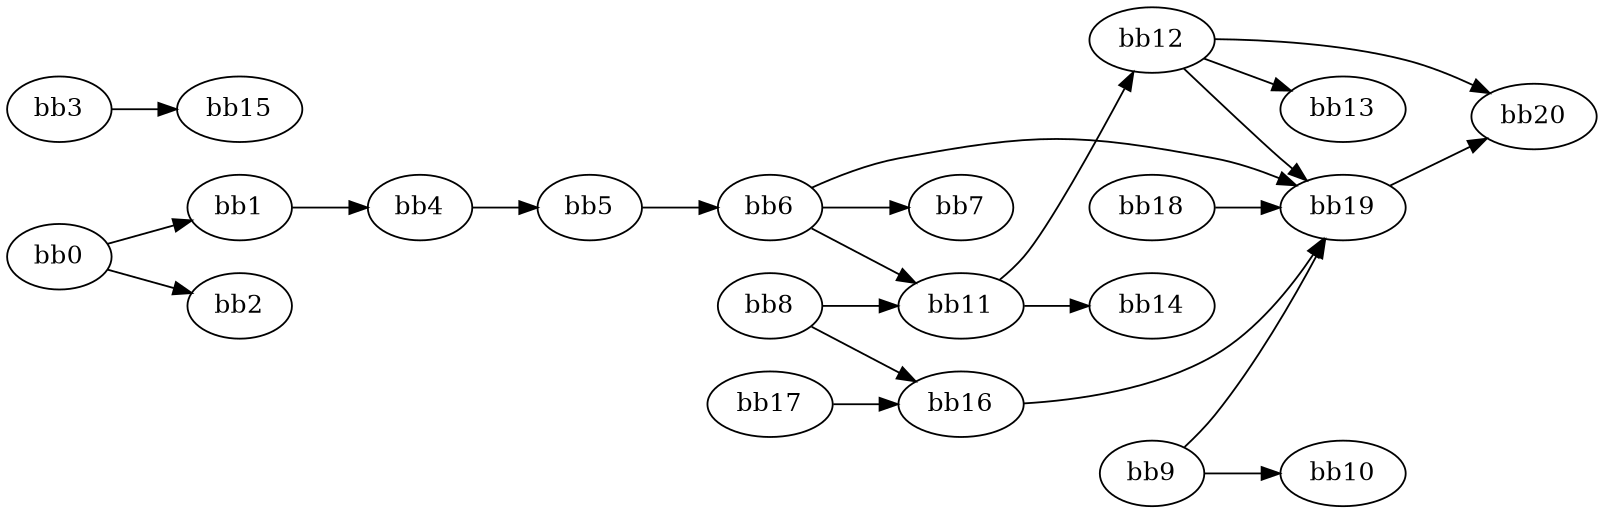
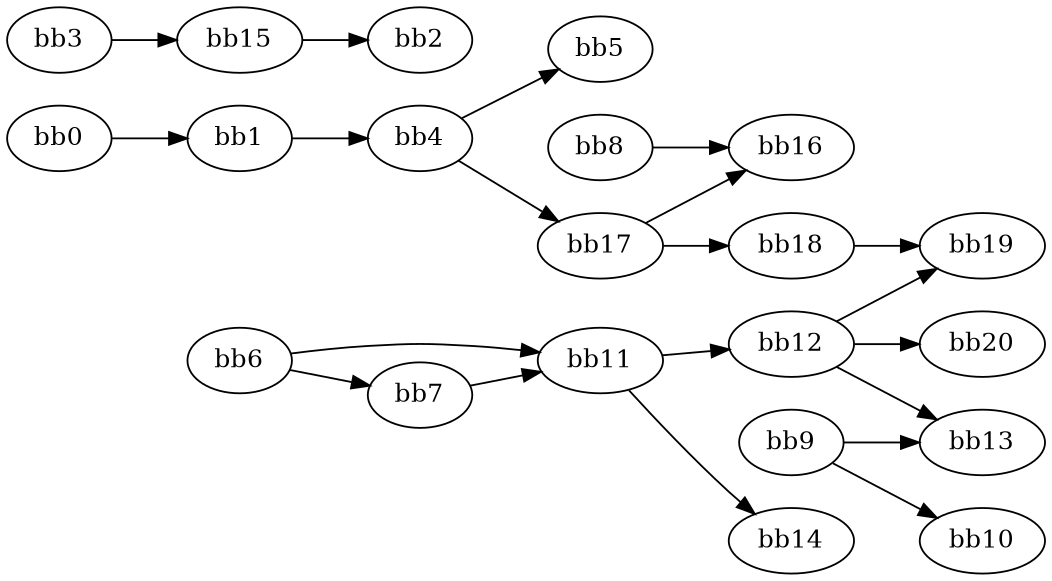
(1045, 139) -> none
(1430, 166) -> none
none -> (500, 186)
(671, 208) -> none
none -> (687, 246)
(141, 279) -> (326, 40)
(851, 306) -> (496, 381)
(1257, 356) -> (872, 442)
(1189, 368) -> none
